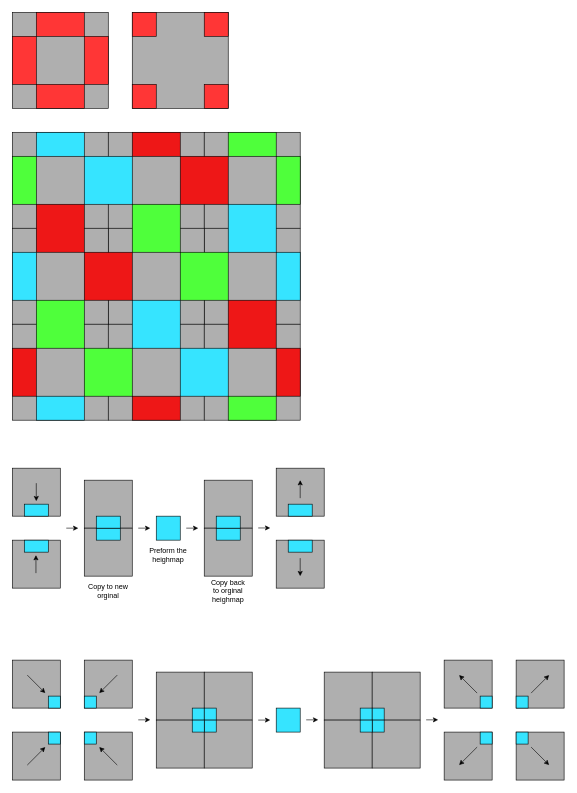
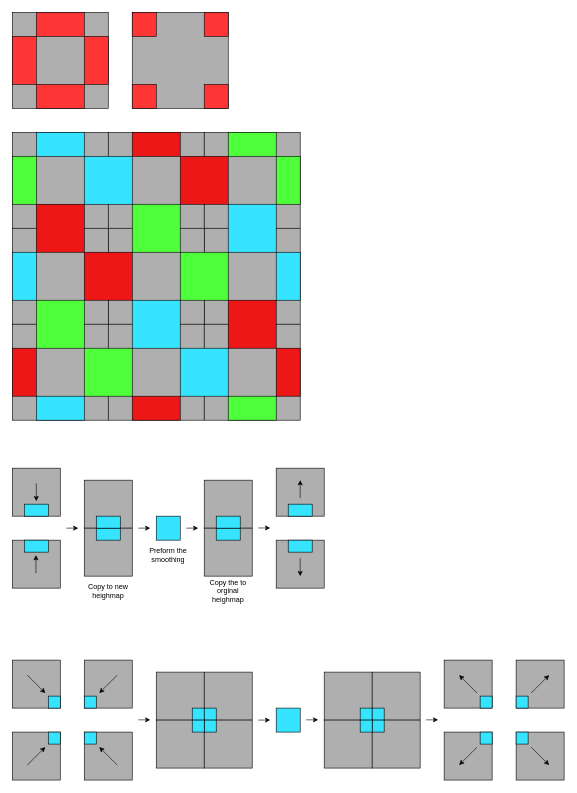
(168, 555) -> (168, 555)
(108, 591) -> (108, 591)
(228, 591) -> (228, 591)
